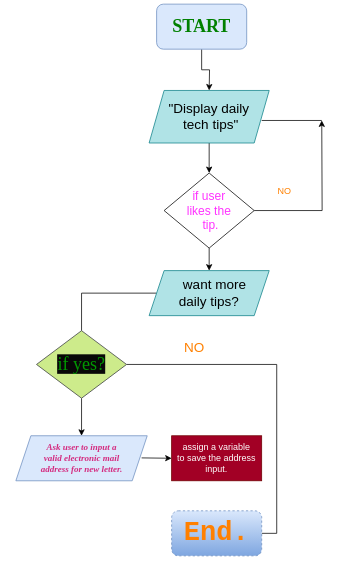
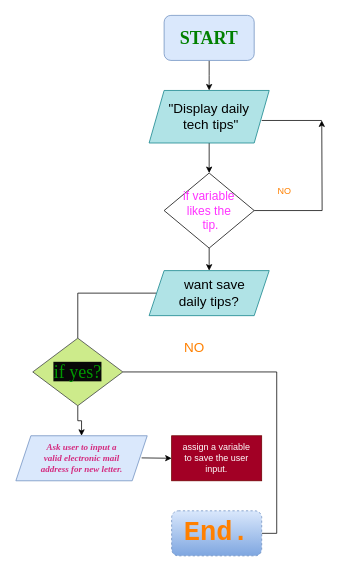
(201, 27) -> (209, 38)
(209, 210) -> (209, 210)
(209, 293) -> (209, 293)
(81, 364) -> (78, 372)
(216, 458) -> (216, 458)
